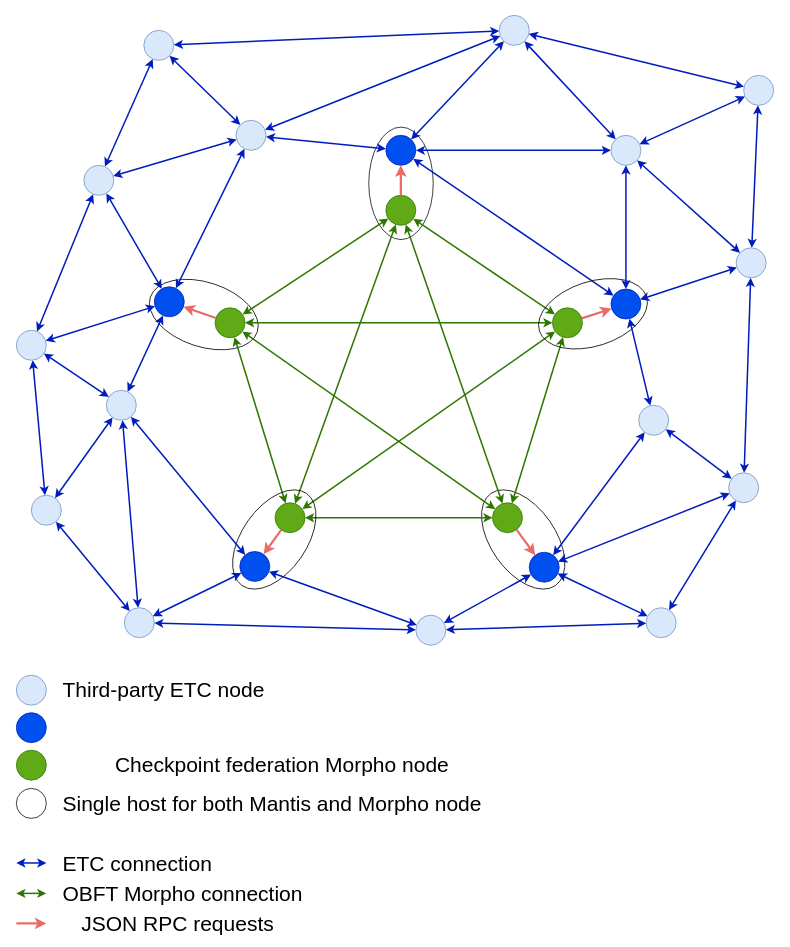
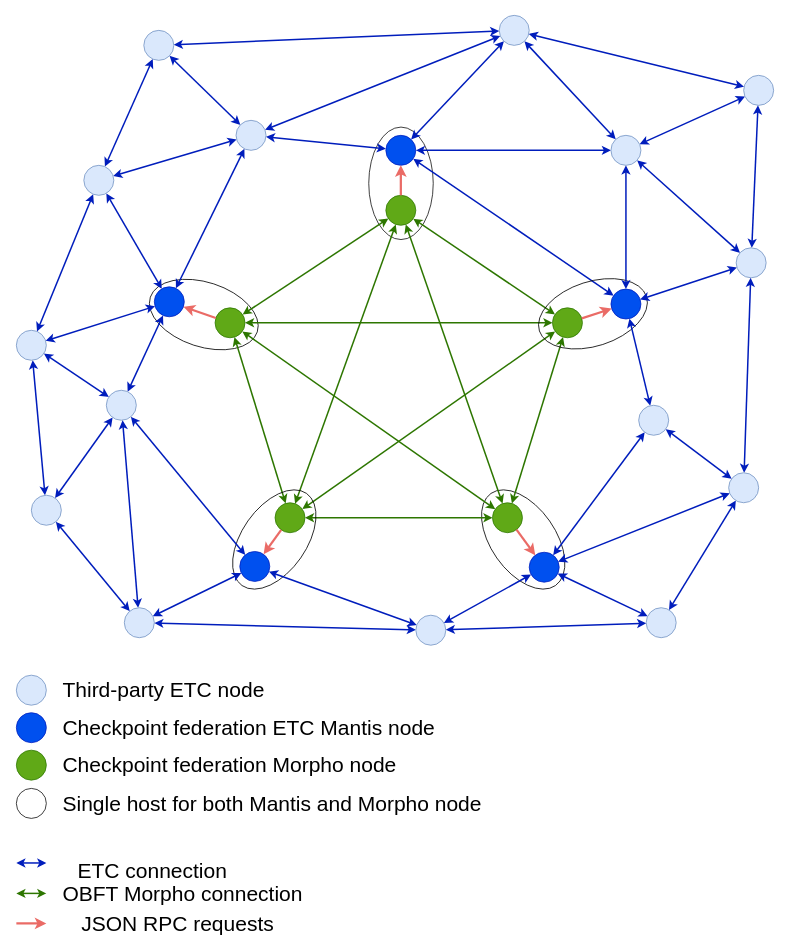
none -> (256, 728)
(301, 765) -> (249, 765)
(249, 864) -> (264, 871)
